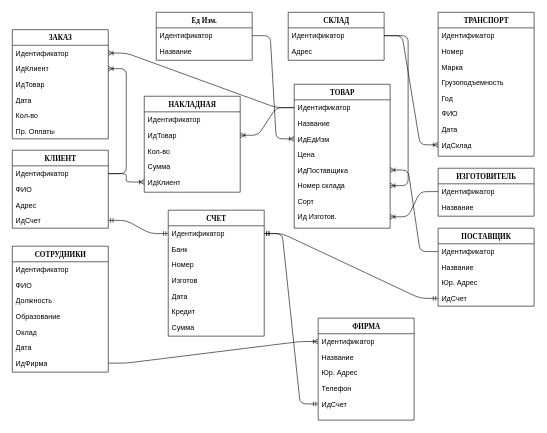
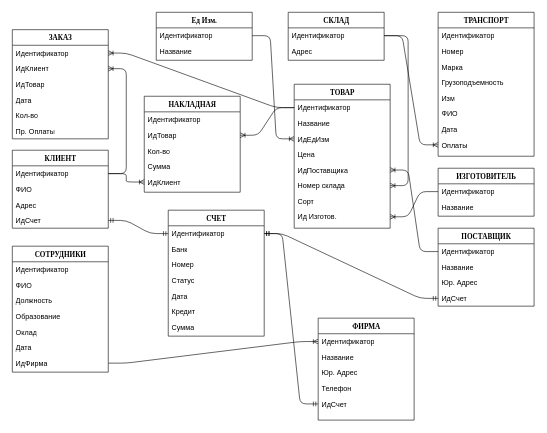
(448, 99) -> (448, 99)
(456, 146) -> (454, 146)
(186, 281) -> (184, 281)
